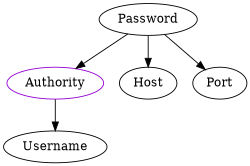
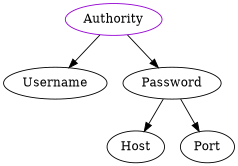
(106, 49) -> (140, 48)
